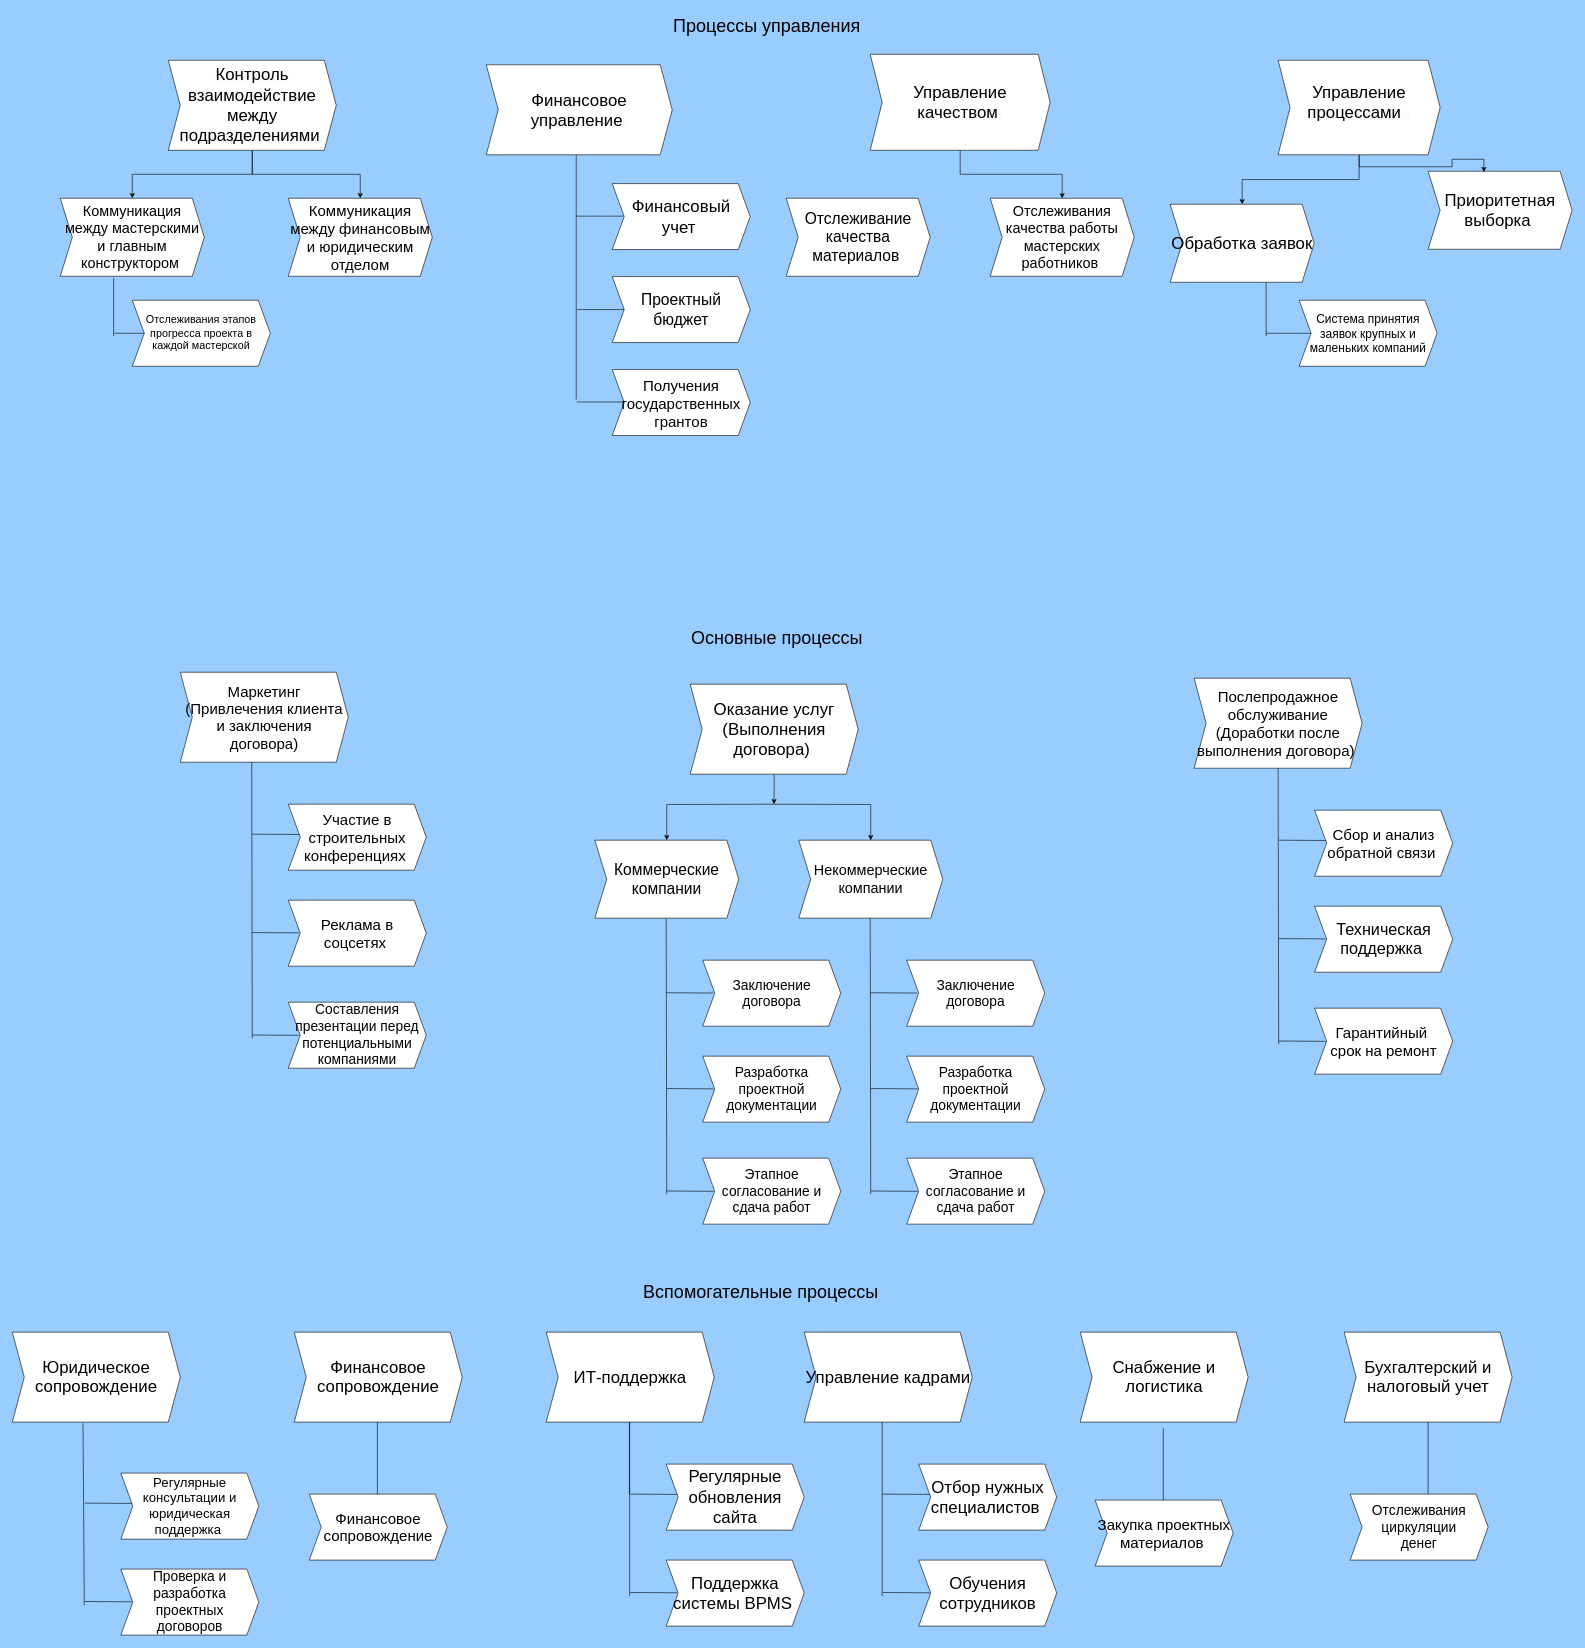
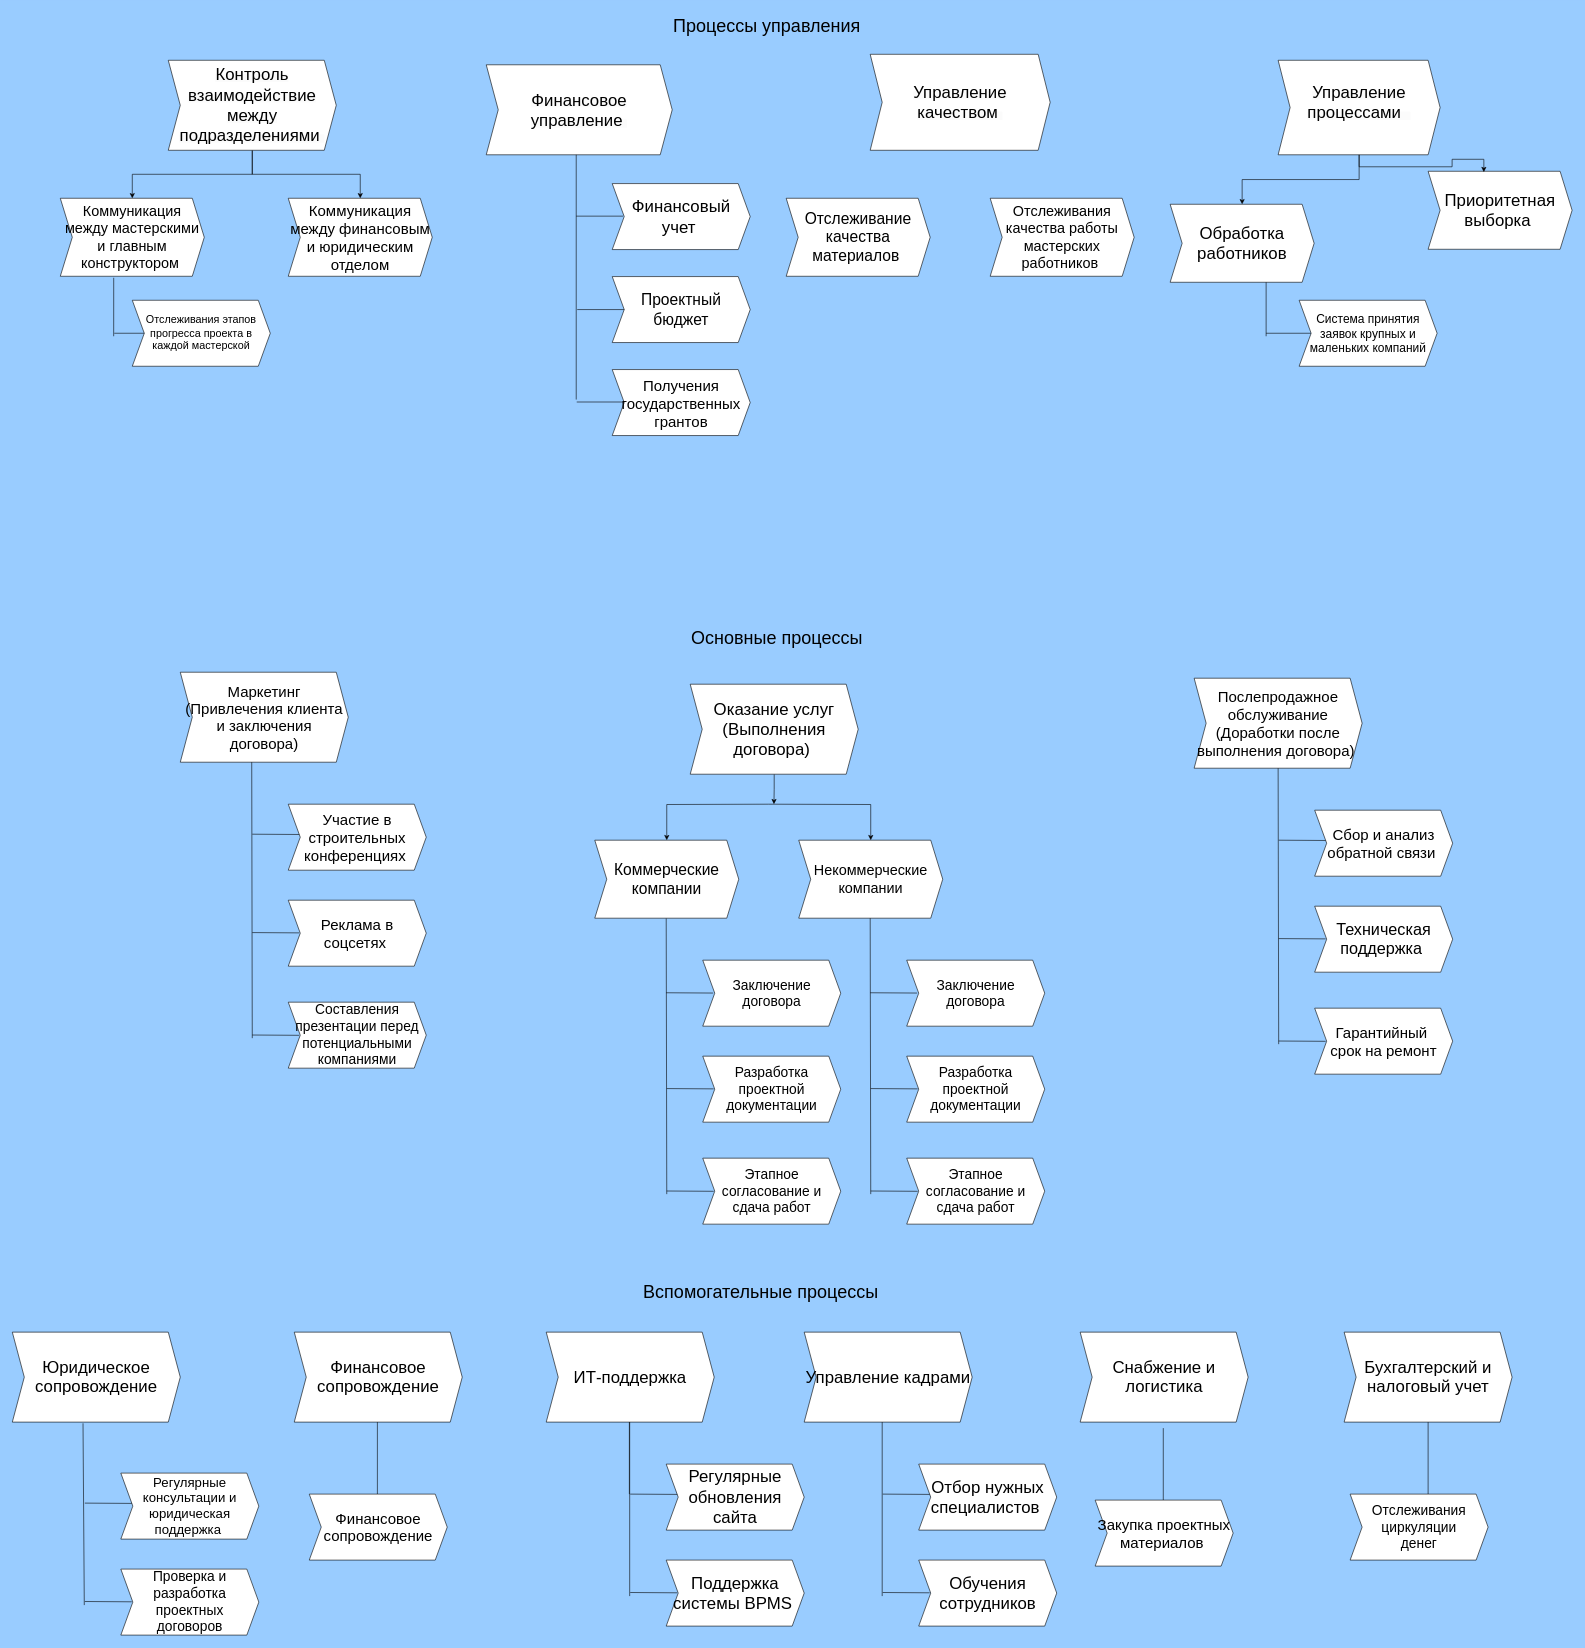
(1061, 174) -> none
(1242, 243) -> (1242, 243)
